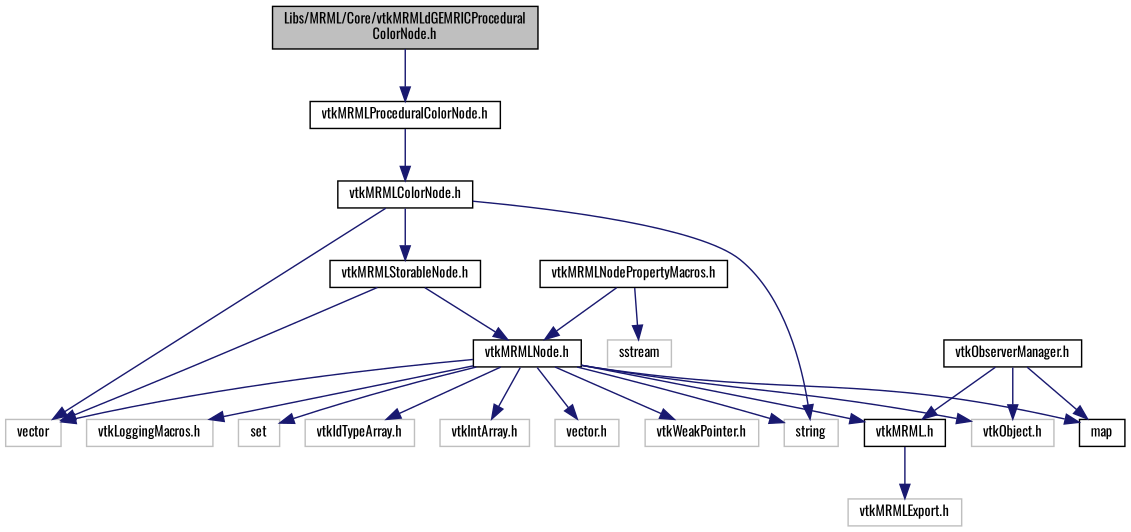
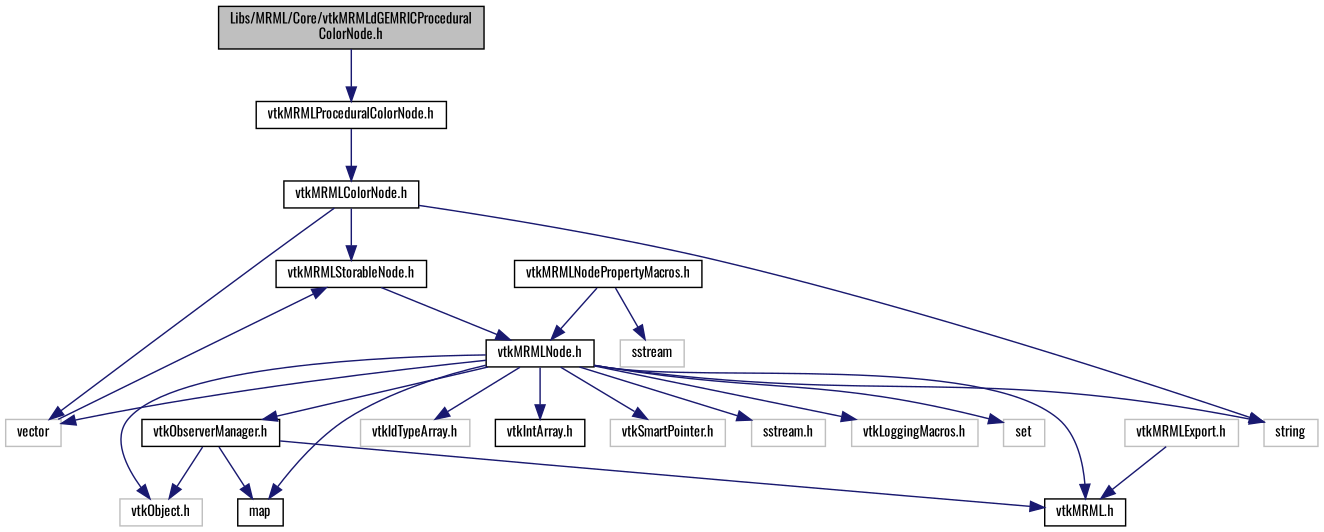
(226, 352) -> (186, 357)
none -> (372, 394)
(485, 433) -> (540, 433)
(587, 433) -> (668, 433)
(702, 433) -> (789, 433)
(905, 466) -> (1139, 468)
